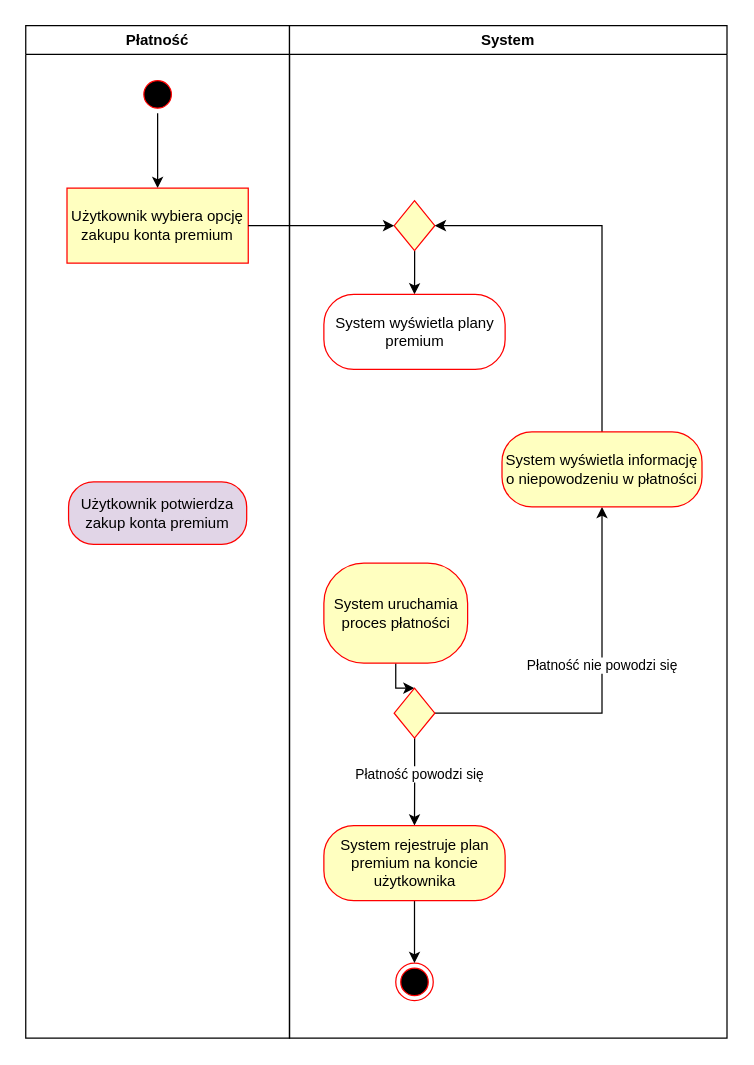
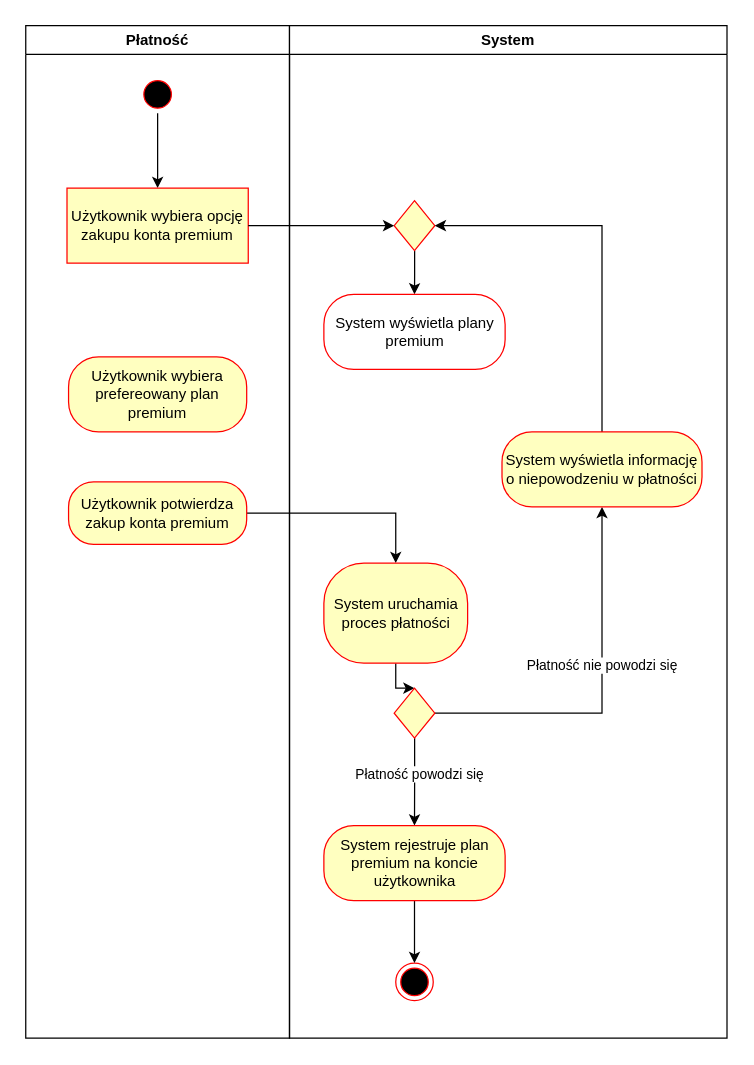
none -> (158, 394)
(158, 513) -> (158, 513)
none -> (342, 513)
